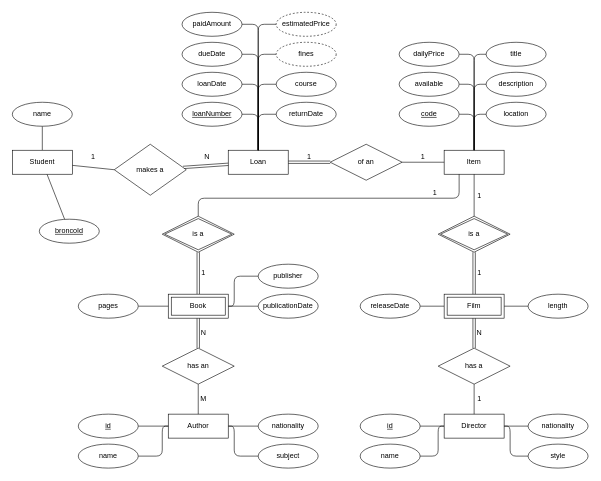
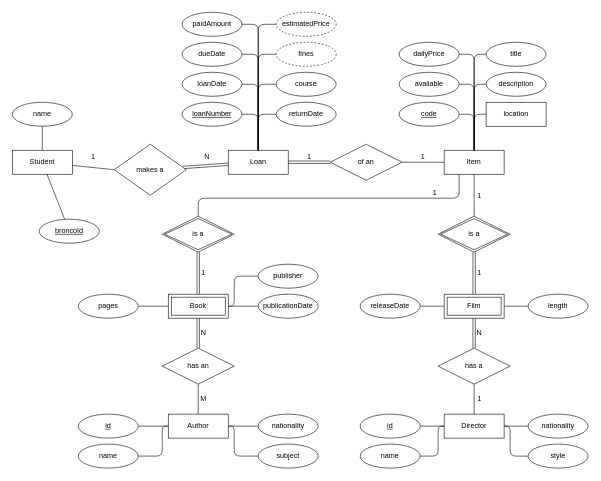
(516, 114) -> (516, 114)
